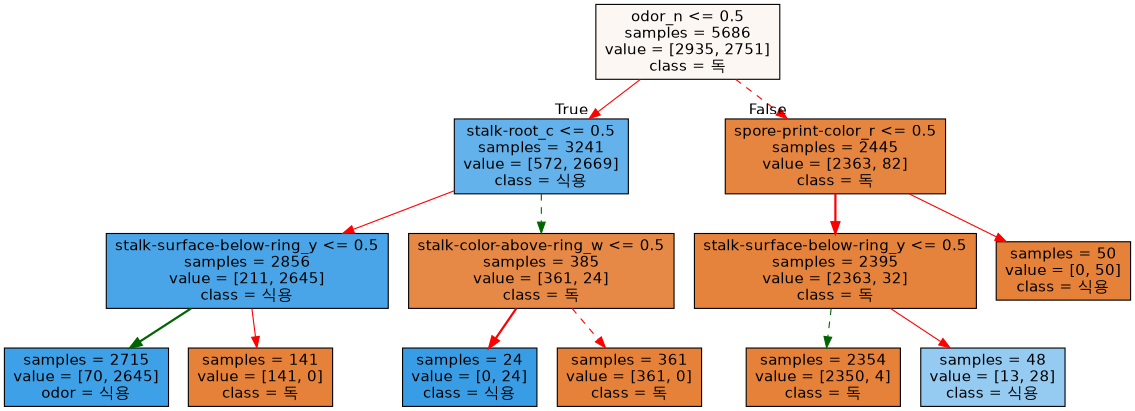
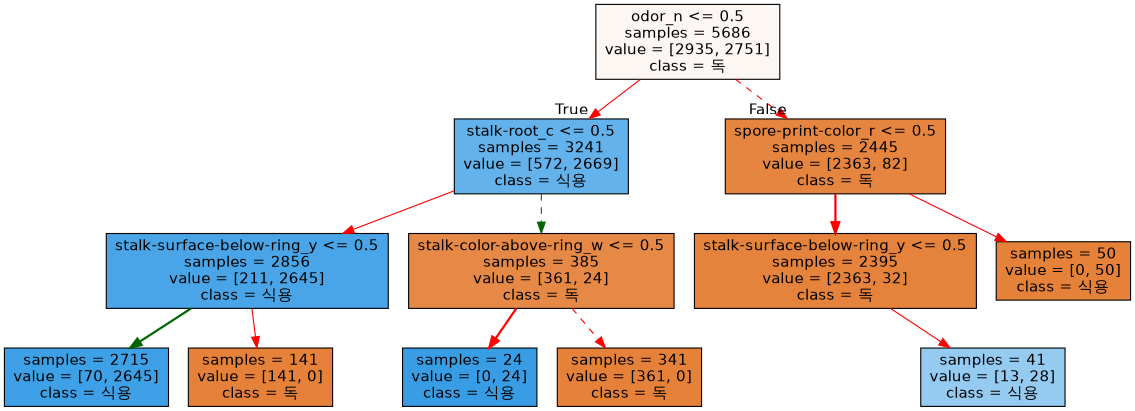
(86, 377) -> (86, 377)
(629, 377) -> (629, 377)
(823, 377) -> none
(993, 377) -> (993, 377)
